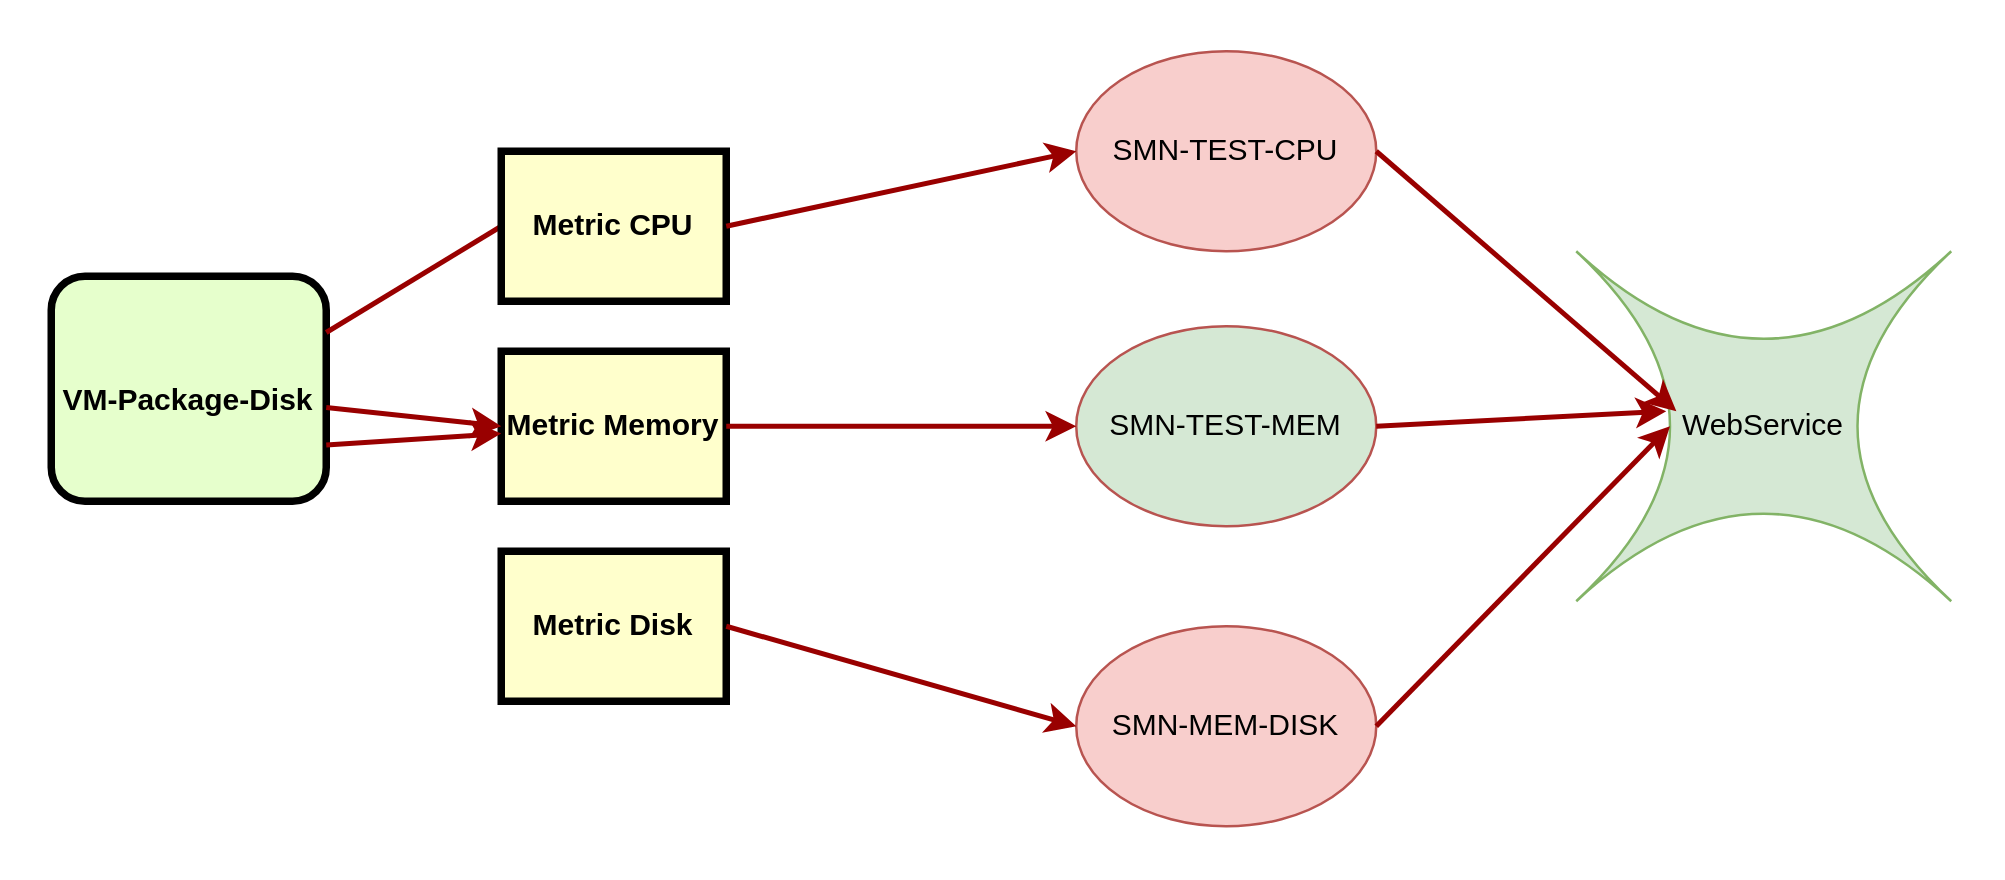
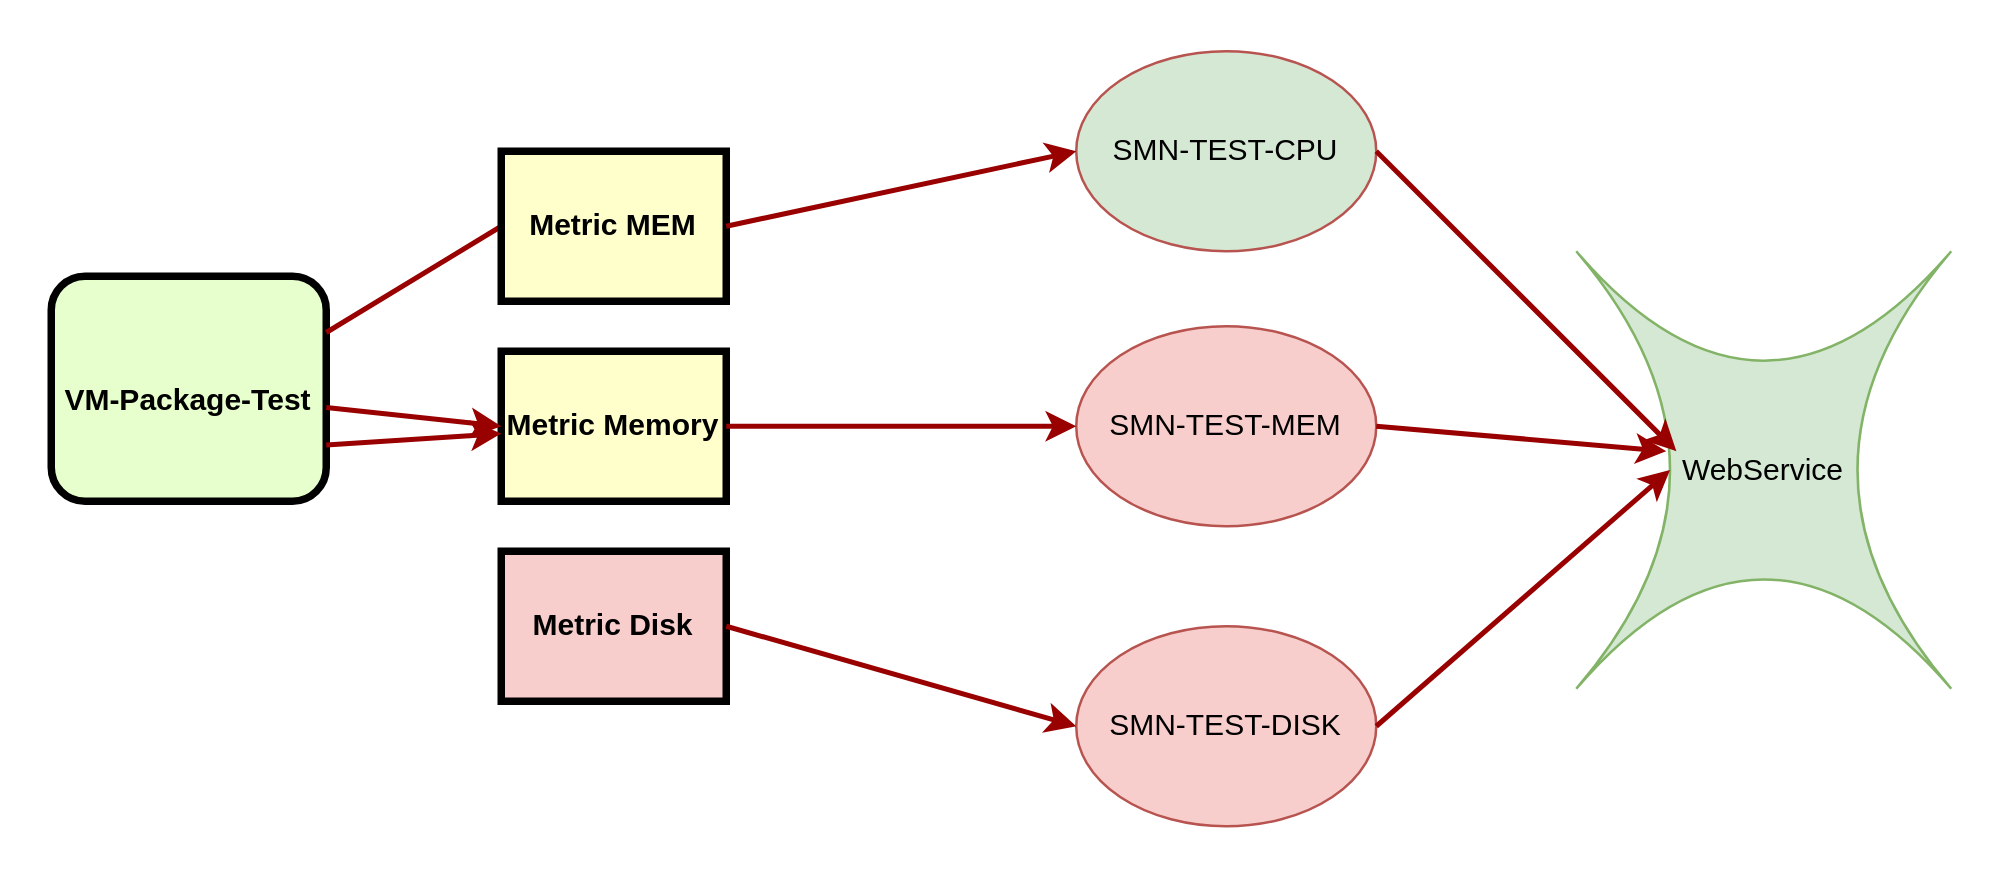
(1226, 151) -> (1226, 151)
(614, 226) -> (614, 226)
(189, 276) -> (189, 276)
(1226, 426) -> (1226, 426)
(1764, 426) -> (1764, 470)
(614, 626) -> (614, 626)
(1226, 726) -> (1226, 726)
